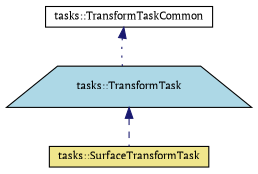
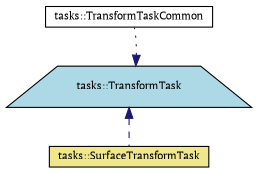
(122, 52) -> (136, 41)
